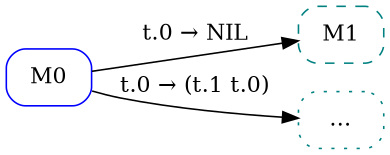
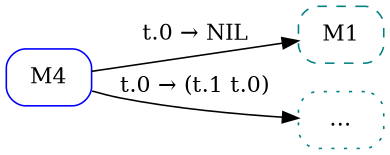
(49, 77) -> (49, 77)
